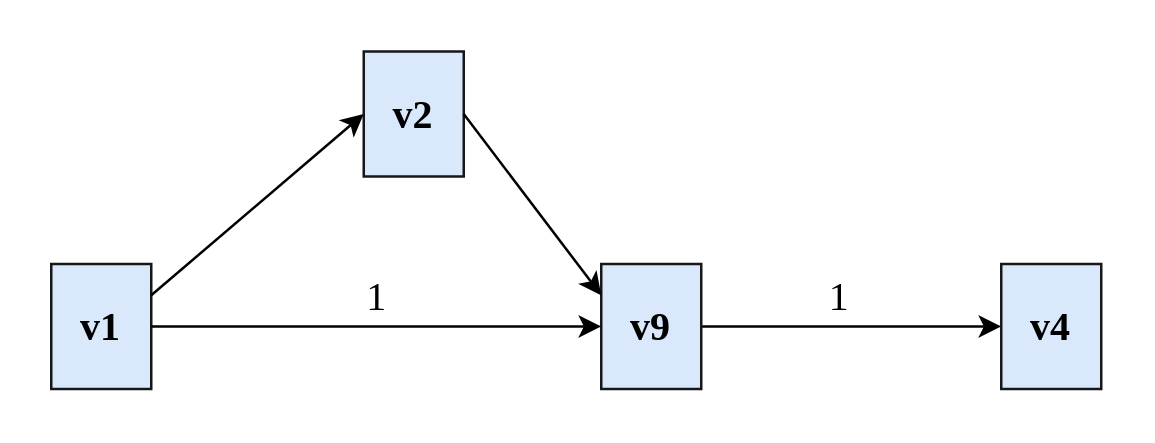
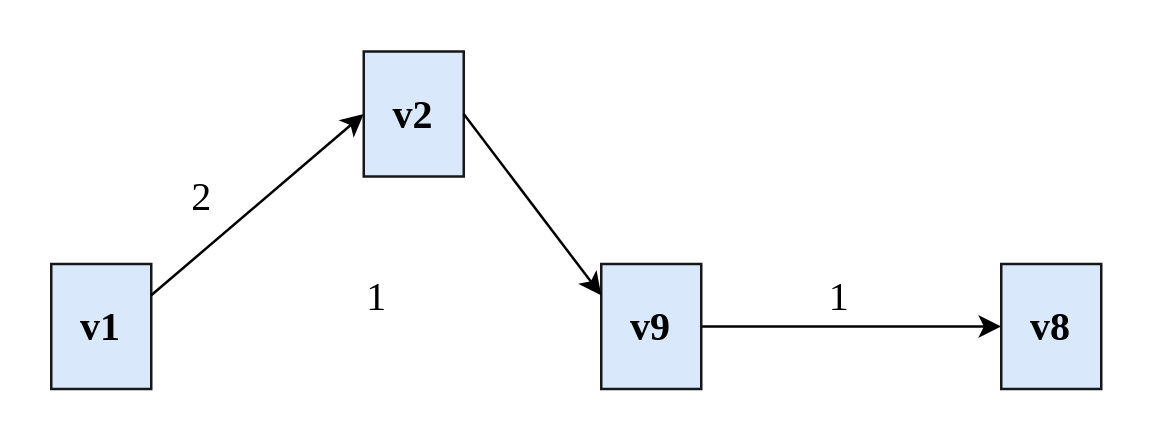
none -> (201, 196)
(368, 326) -> none
(1051, 326) -> (1051, 326)
